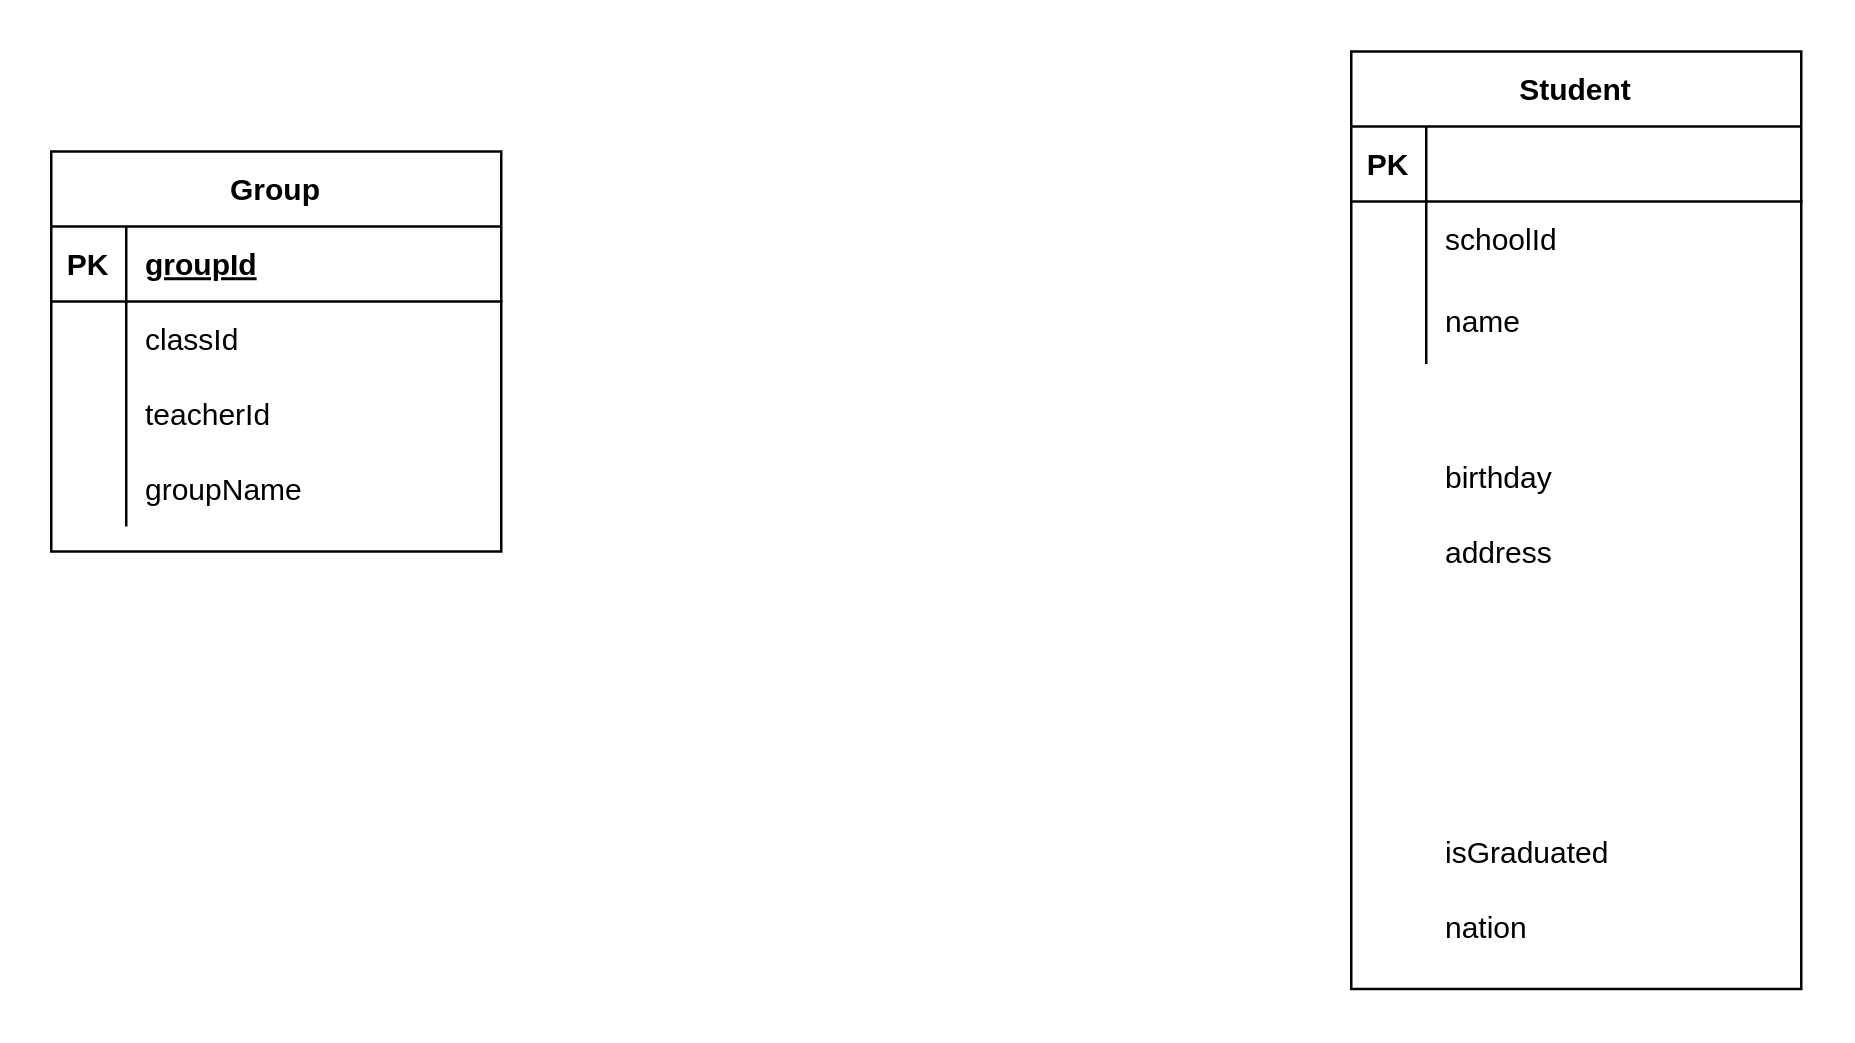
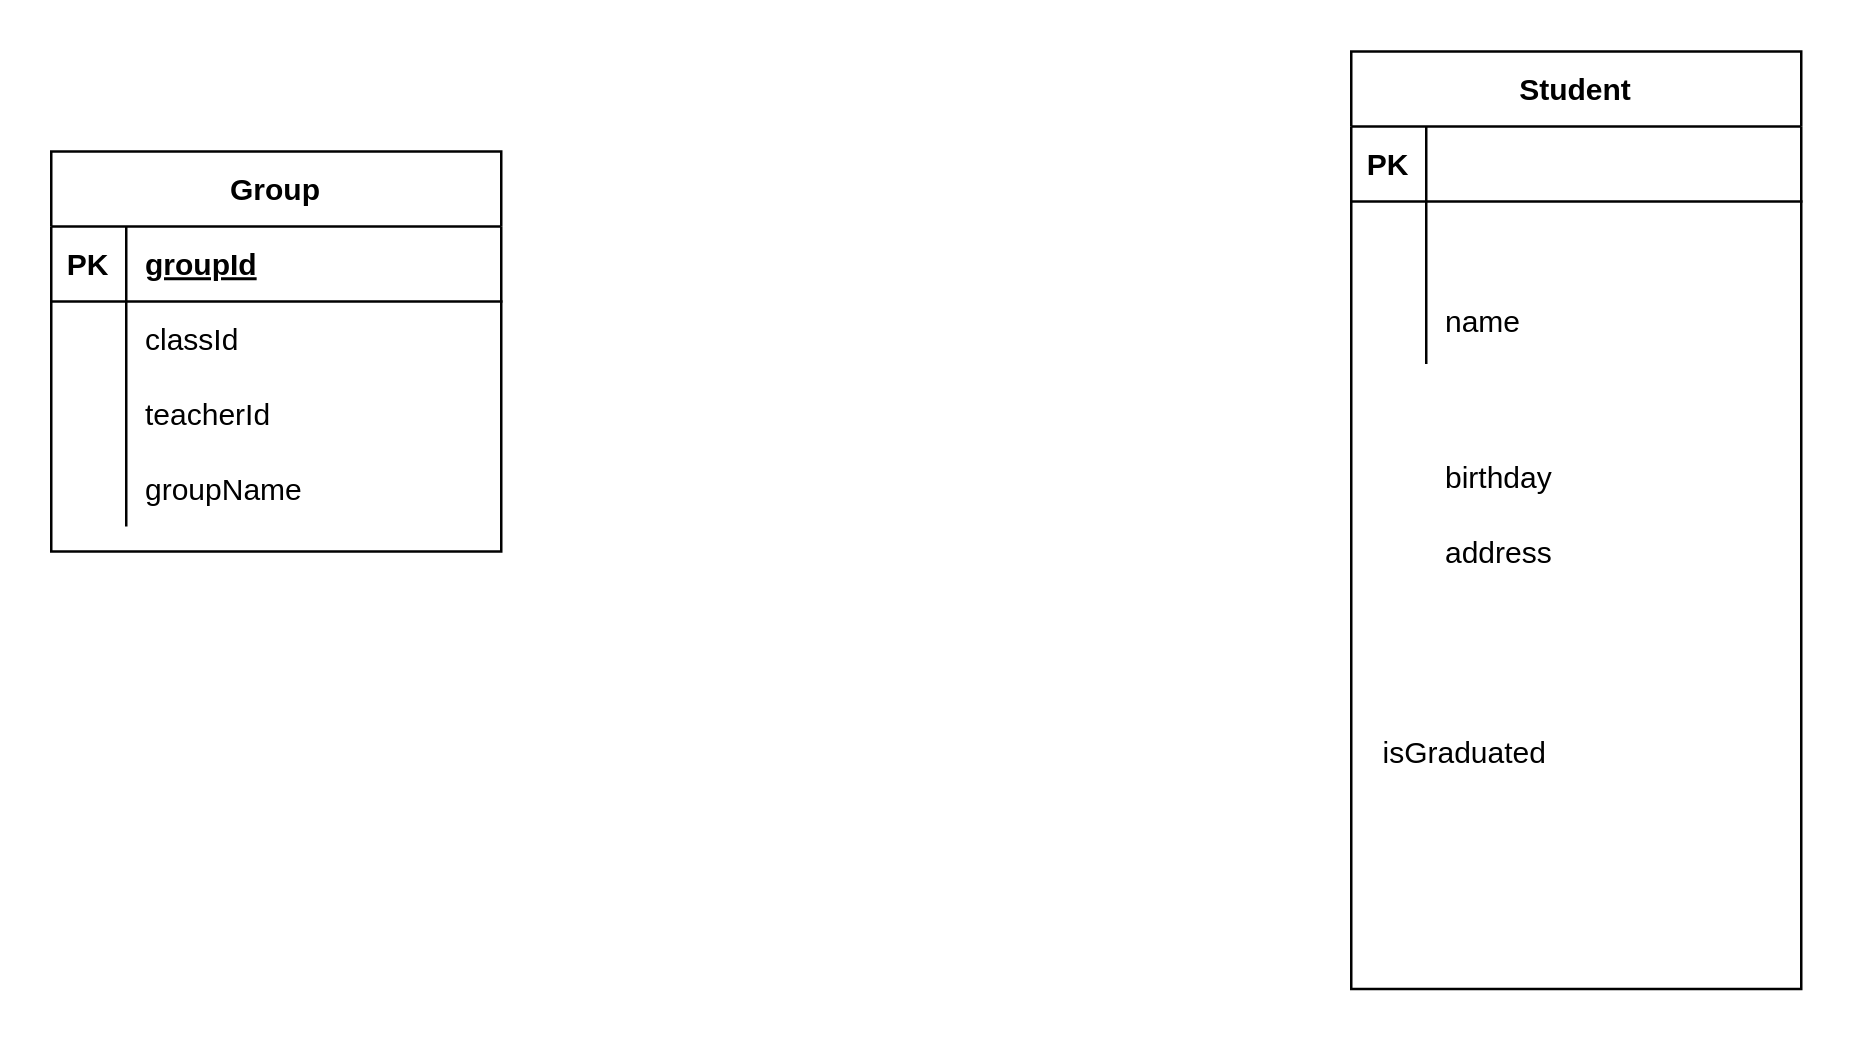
(1614, 239) -> none
(1614, 851) -> (1551, 751)
(1614, 926) -> none
